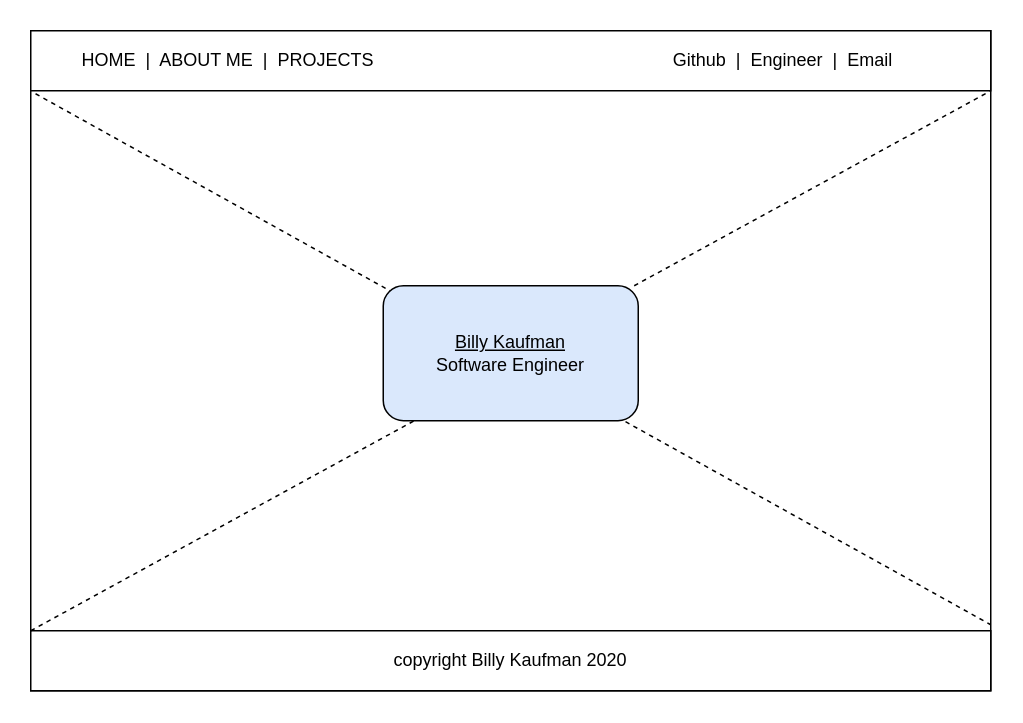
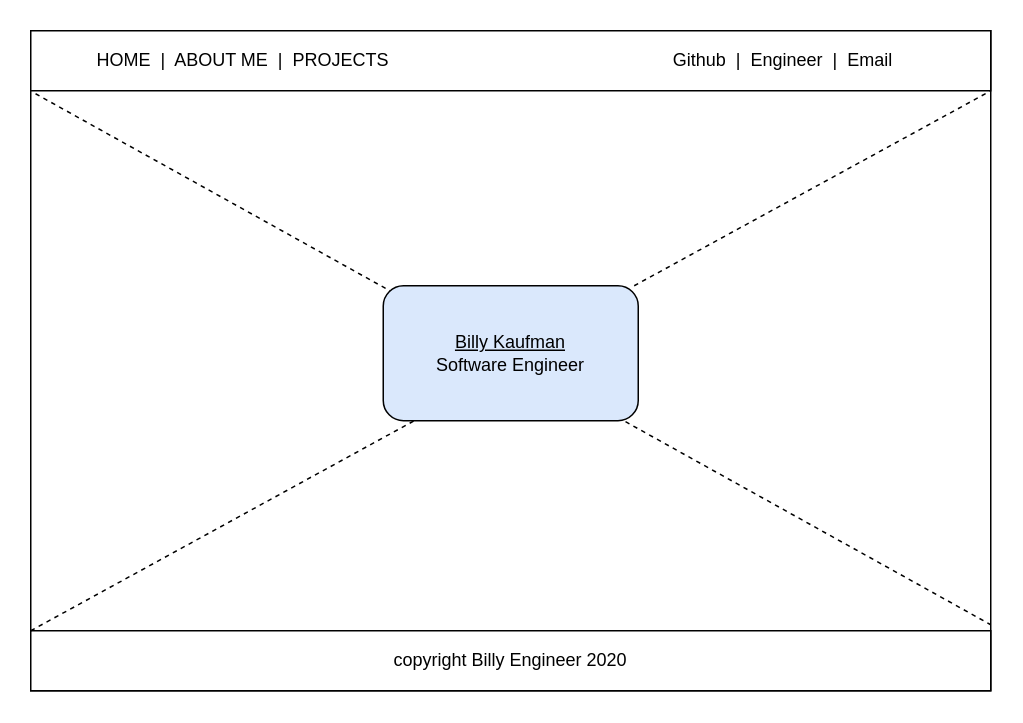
(233, 61) -> (248, 61)
(511, 661) -> (511, 661)
